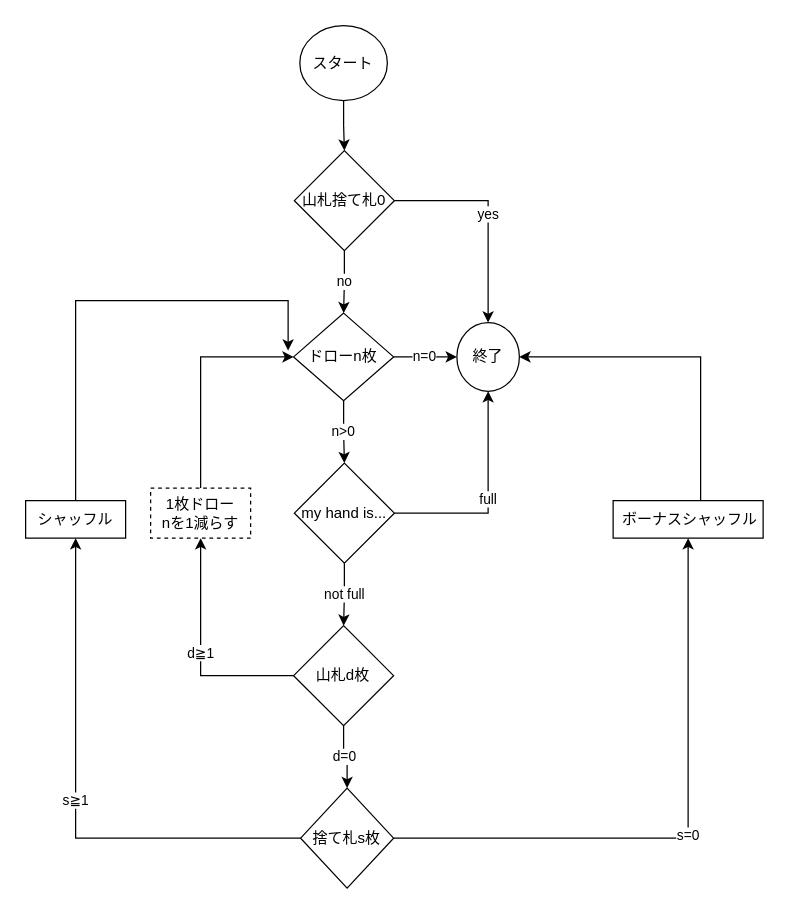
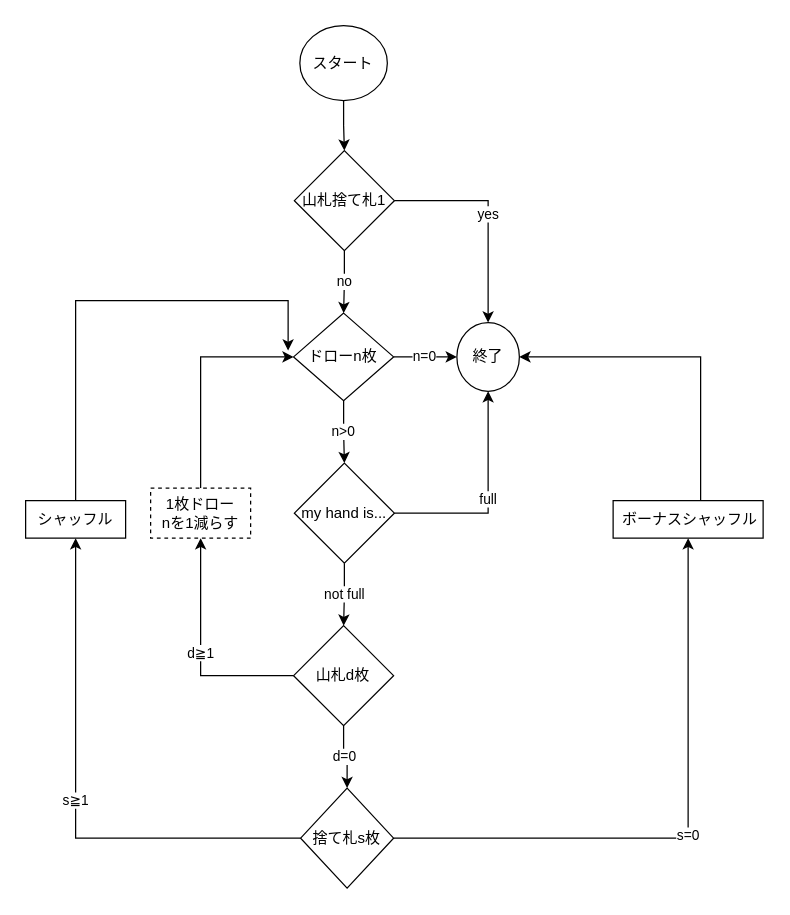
(344, 201) -> (344, 201)
